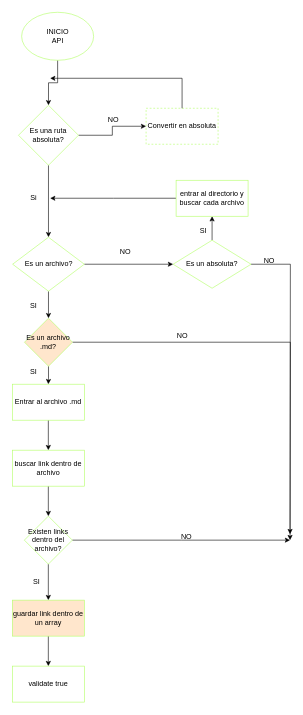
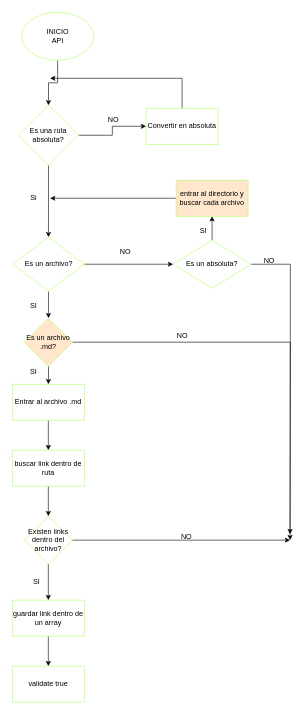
(182, 126) -> (182, 126)
(212, 198) -> (212, 198)
(48, 468) -> (48, 468)
(48, 618) -> (48, 618)
